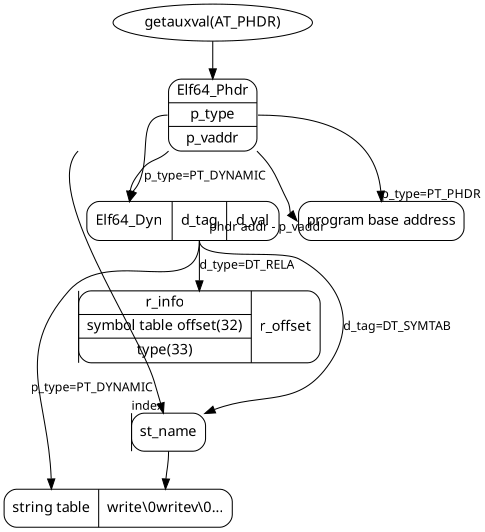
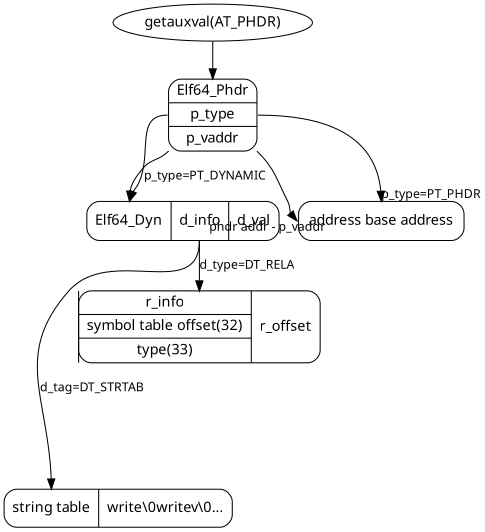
(199, 220) -> (200, 220)
(381, 221) -> (381, 221)
(92, 388) -> (92, 388)
(169, 432) -> none
